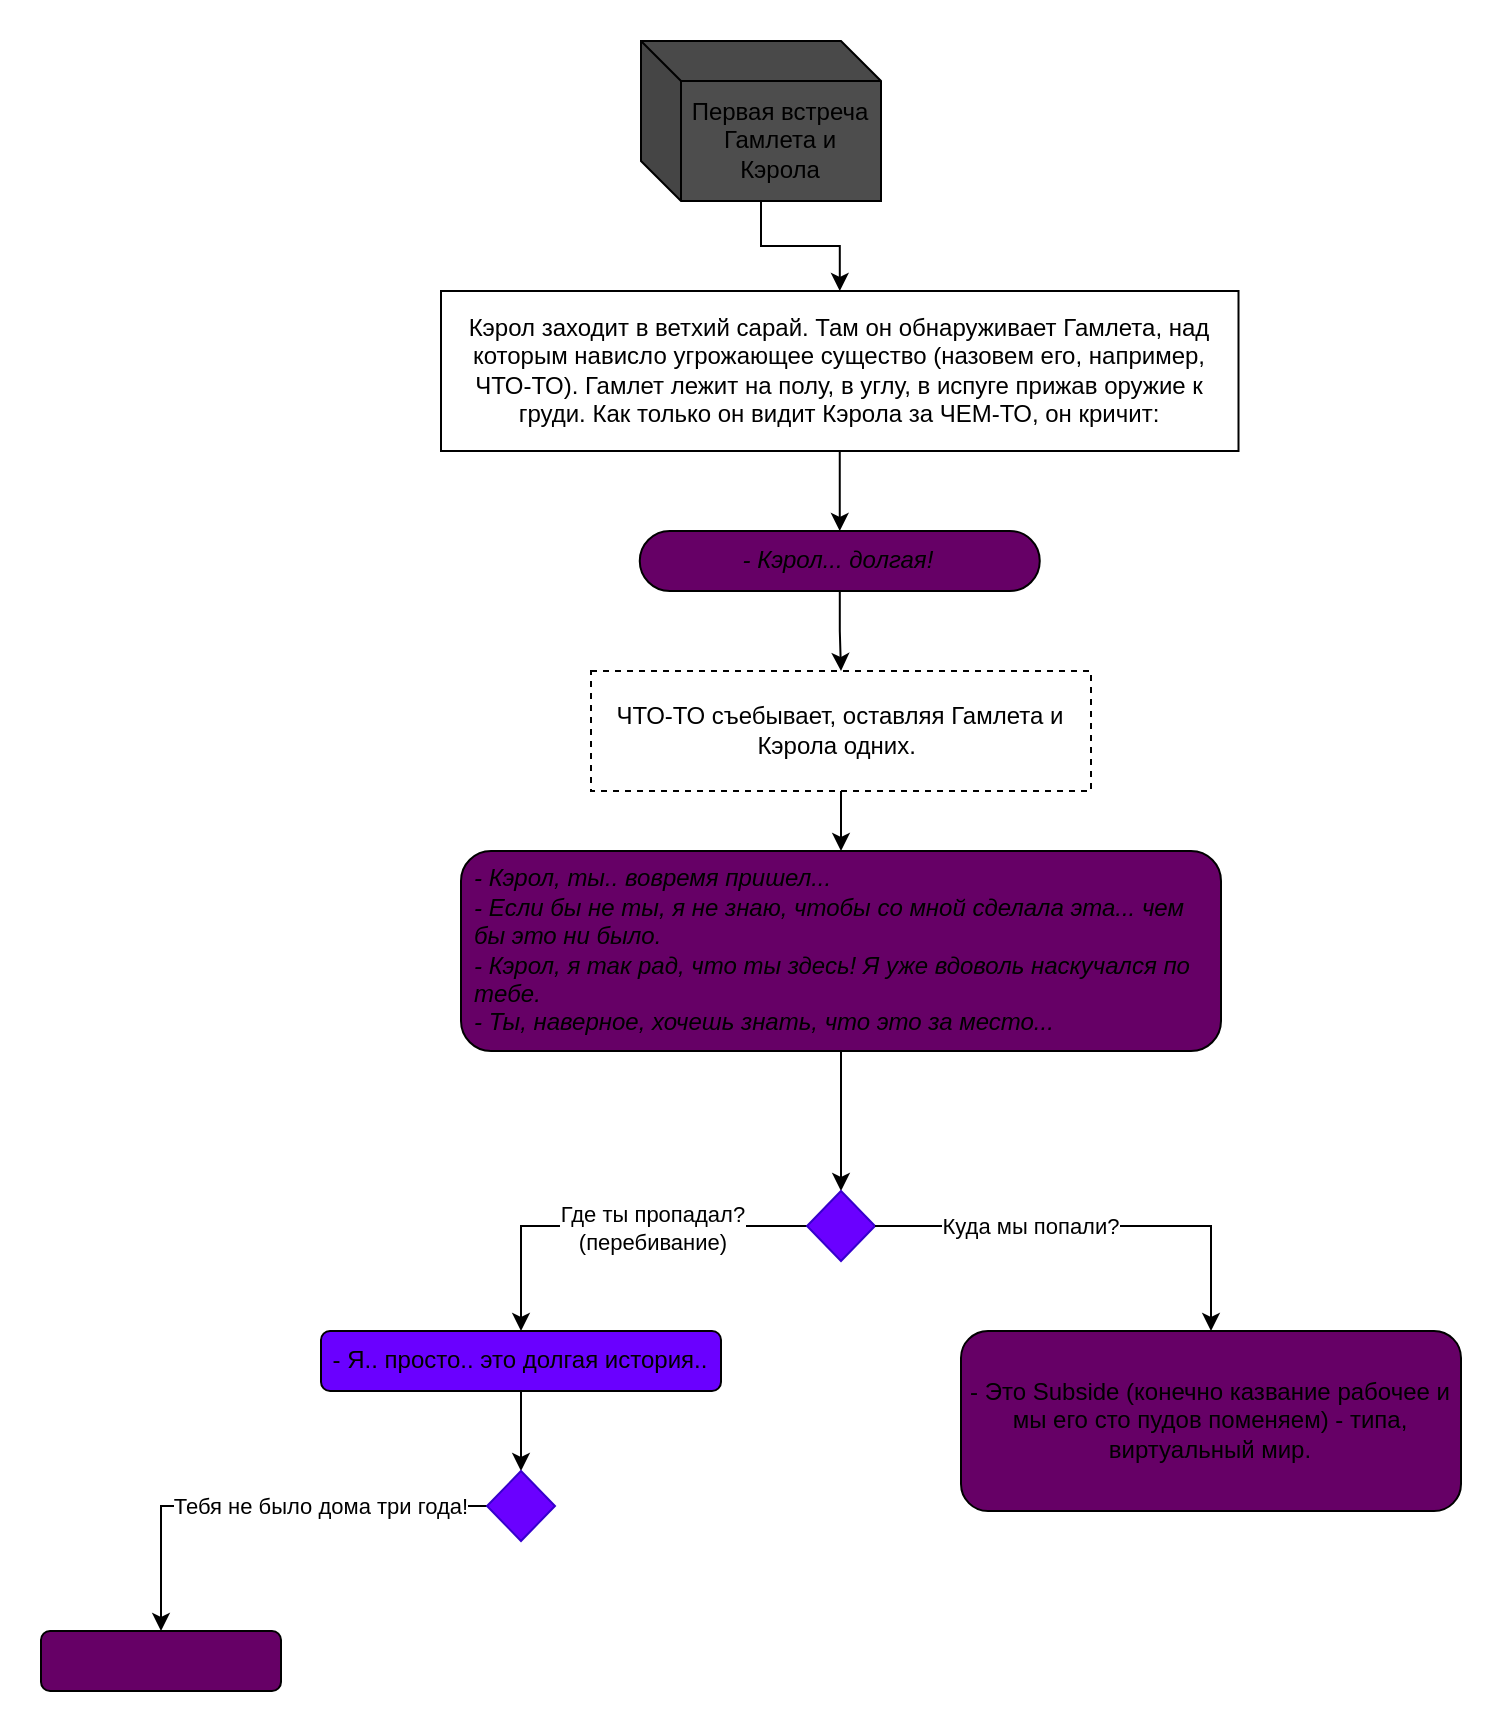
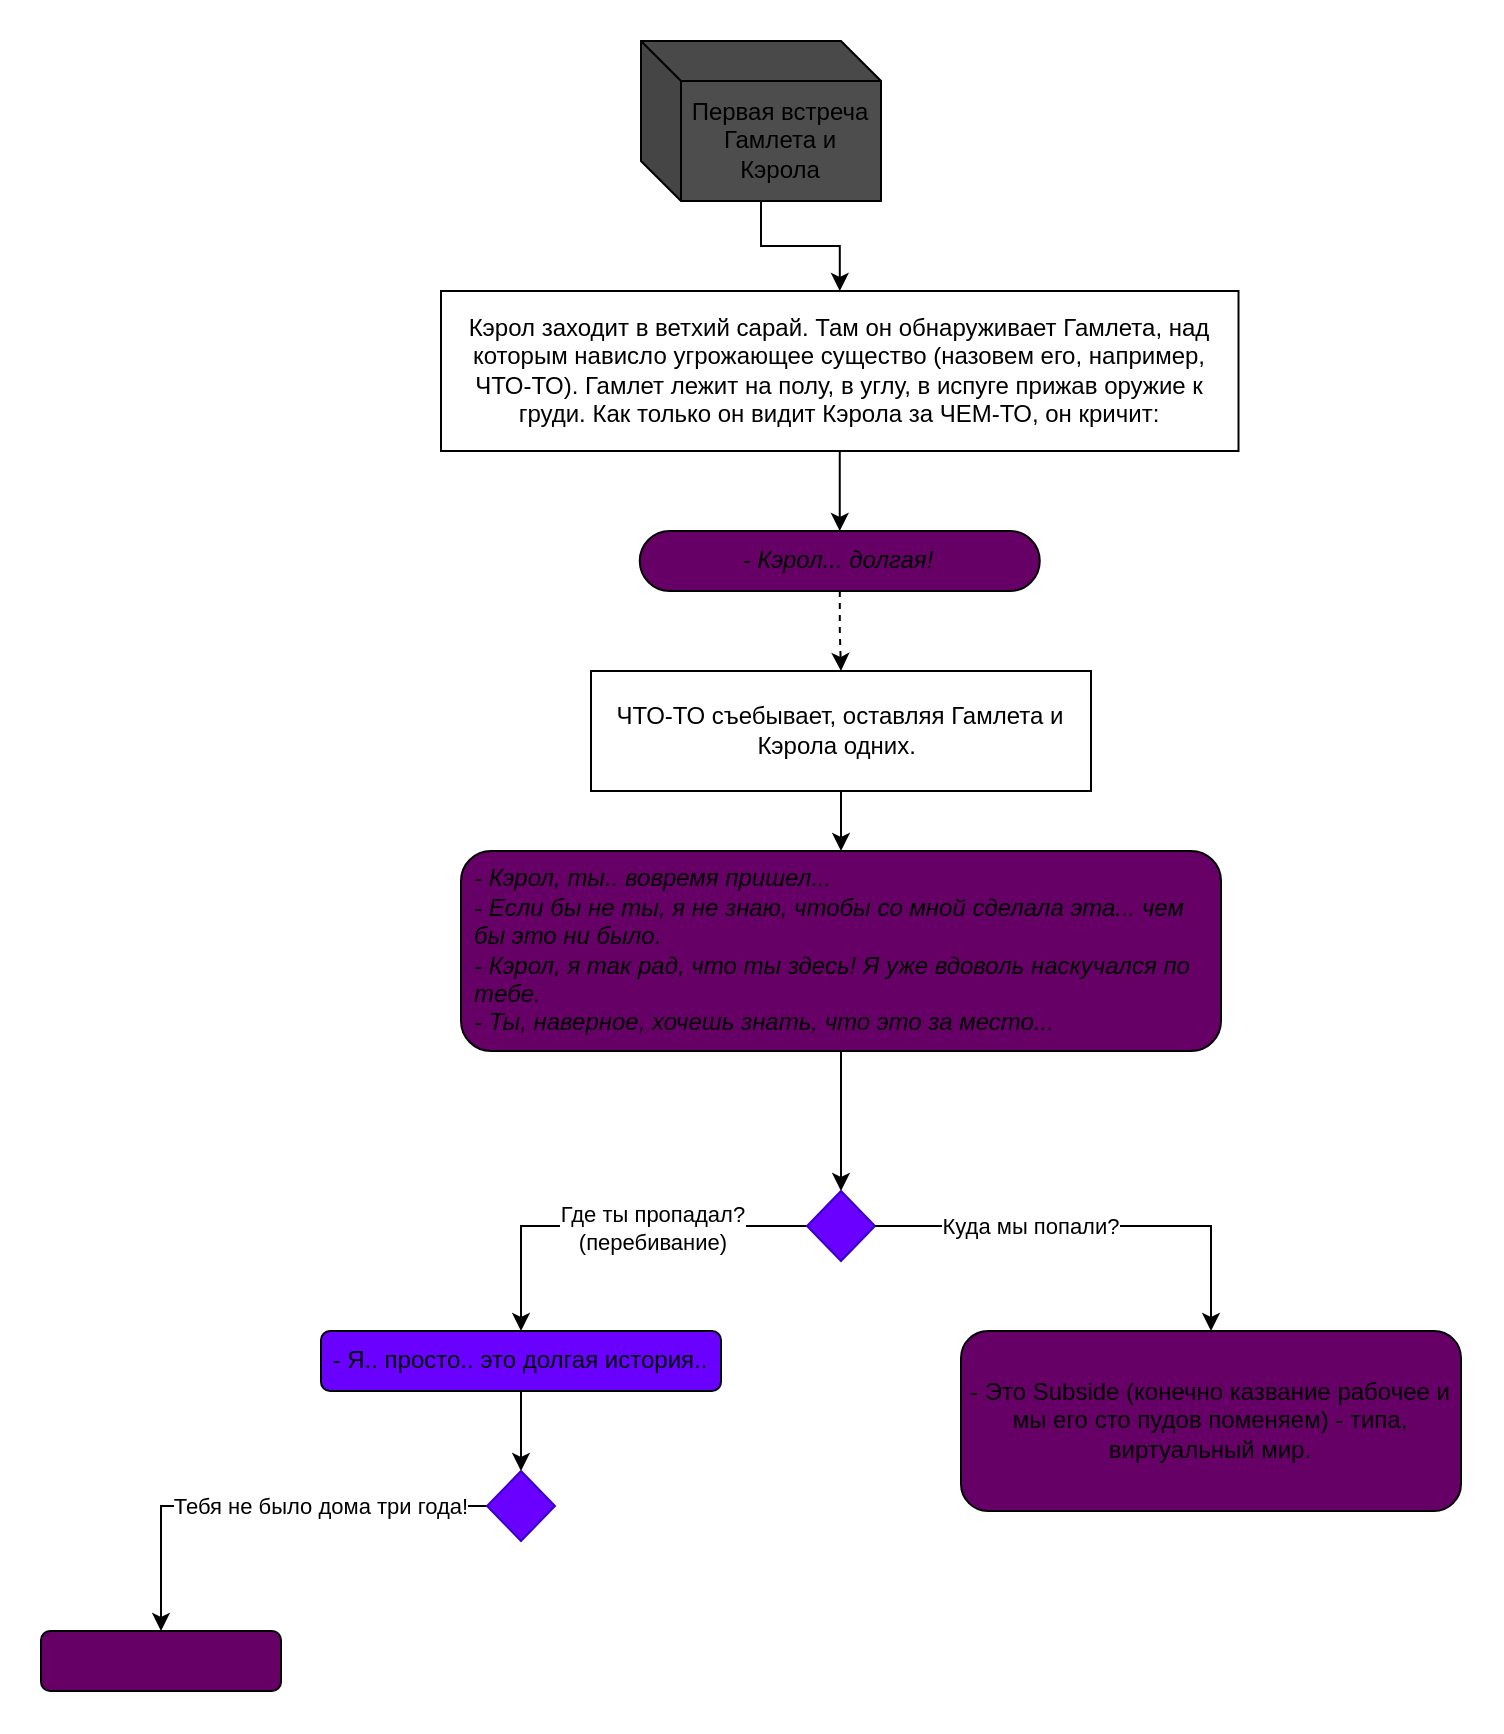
(840, 623) -> (840, 623)
(841, 731) -> (841, 731)
